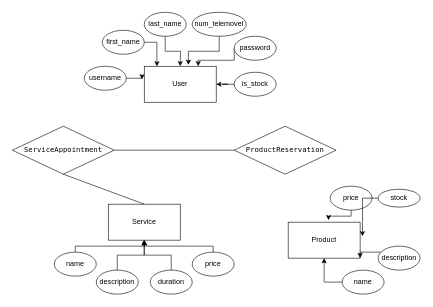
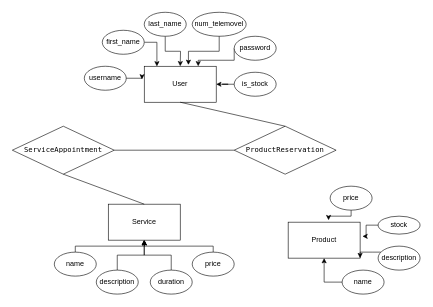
none -> (234, 115)
(399, 198) -> (399, 225)
